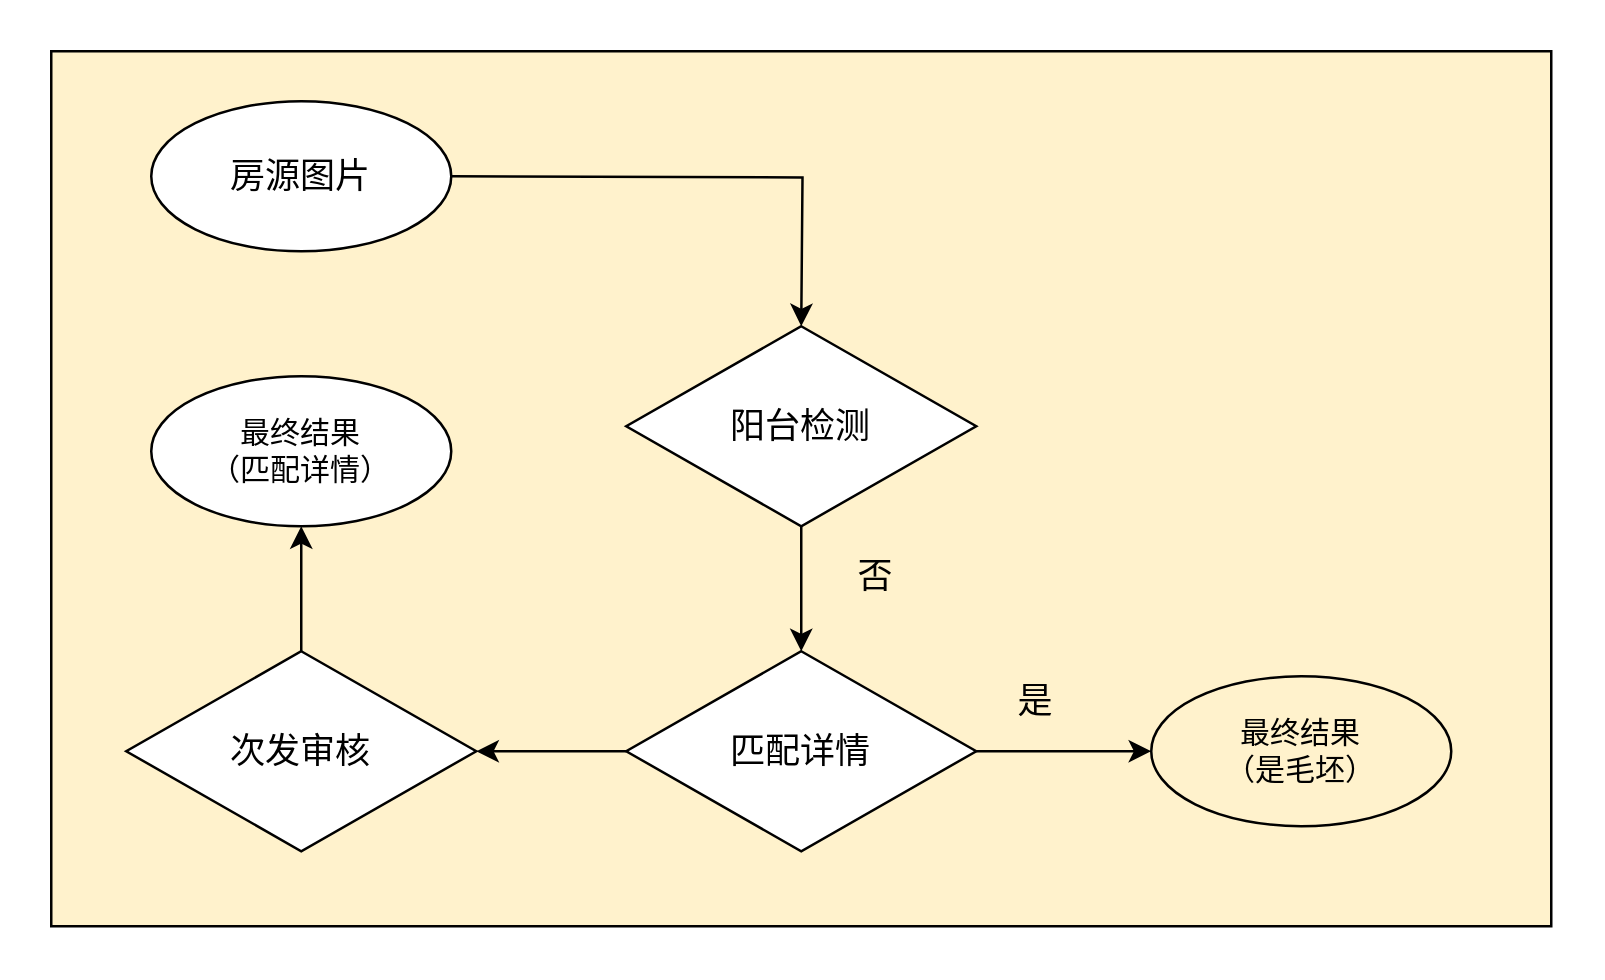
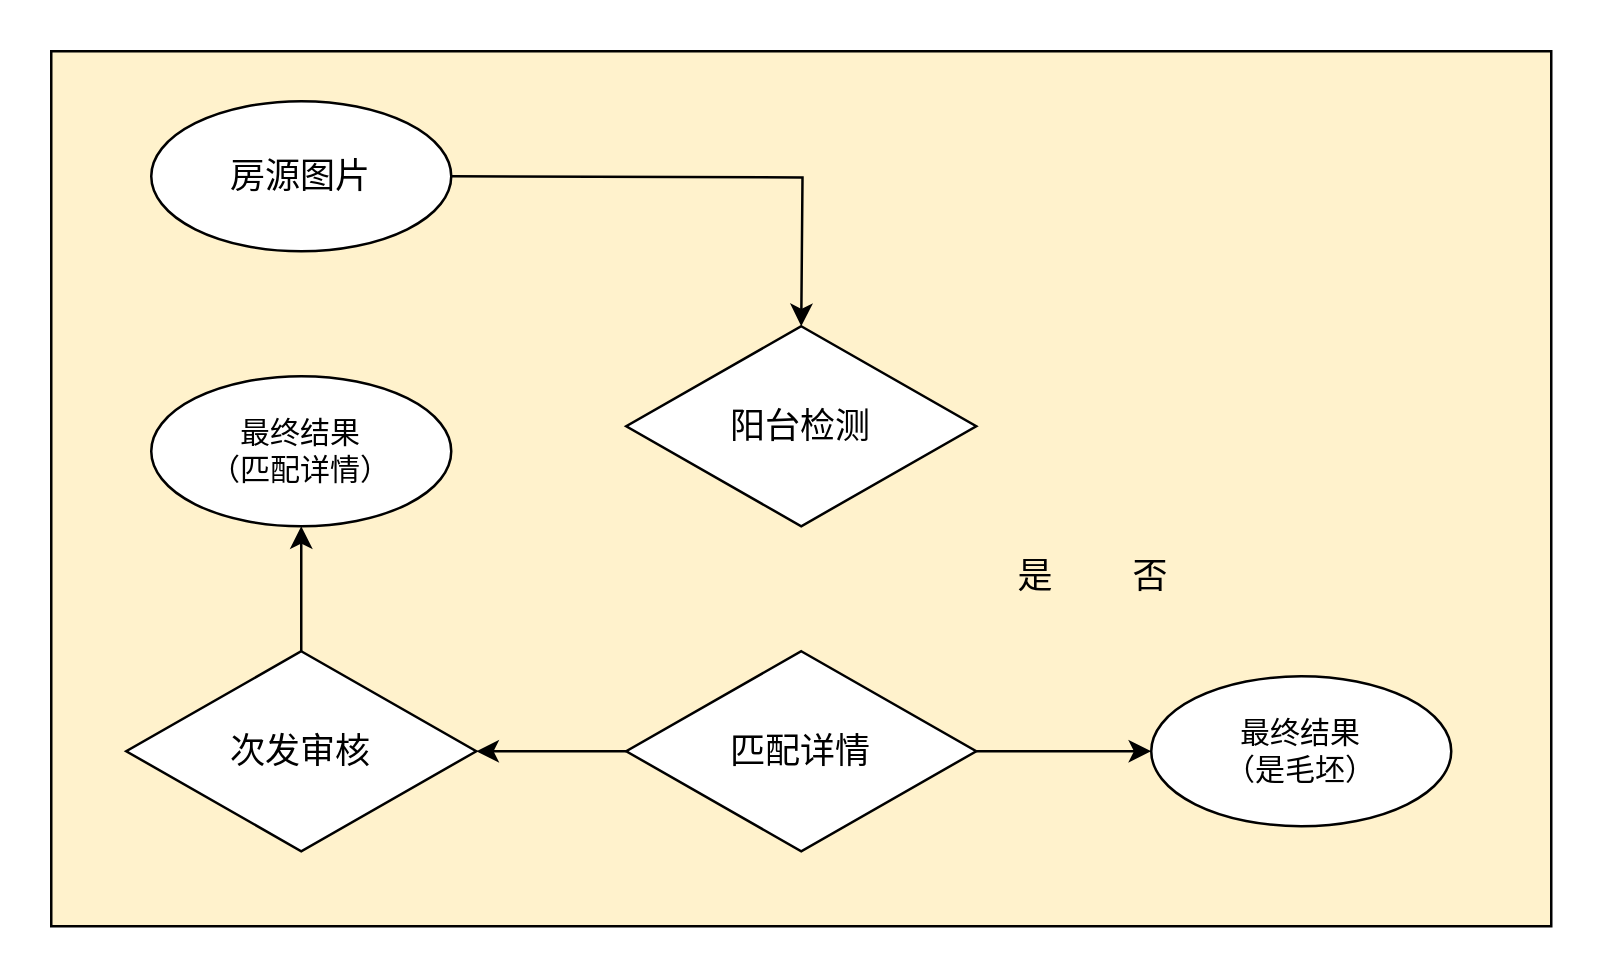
(876, 576) -> (1151, 576)
(801, 580) -> none
(1036, 701) -> (1036, 576)
(1301, 751) -> (1301, 751)
